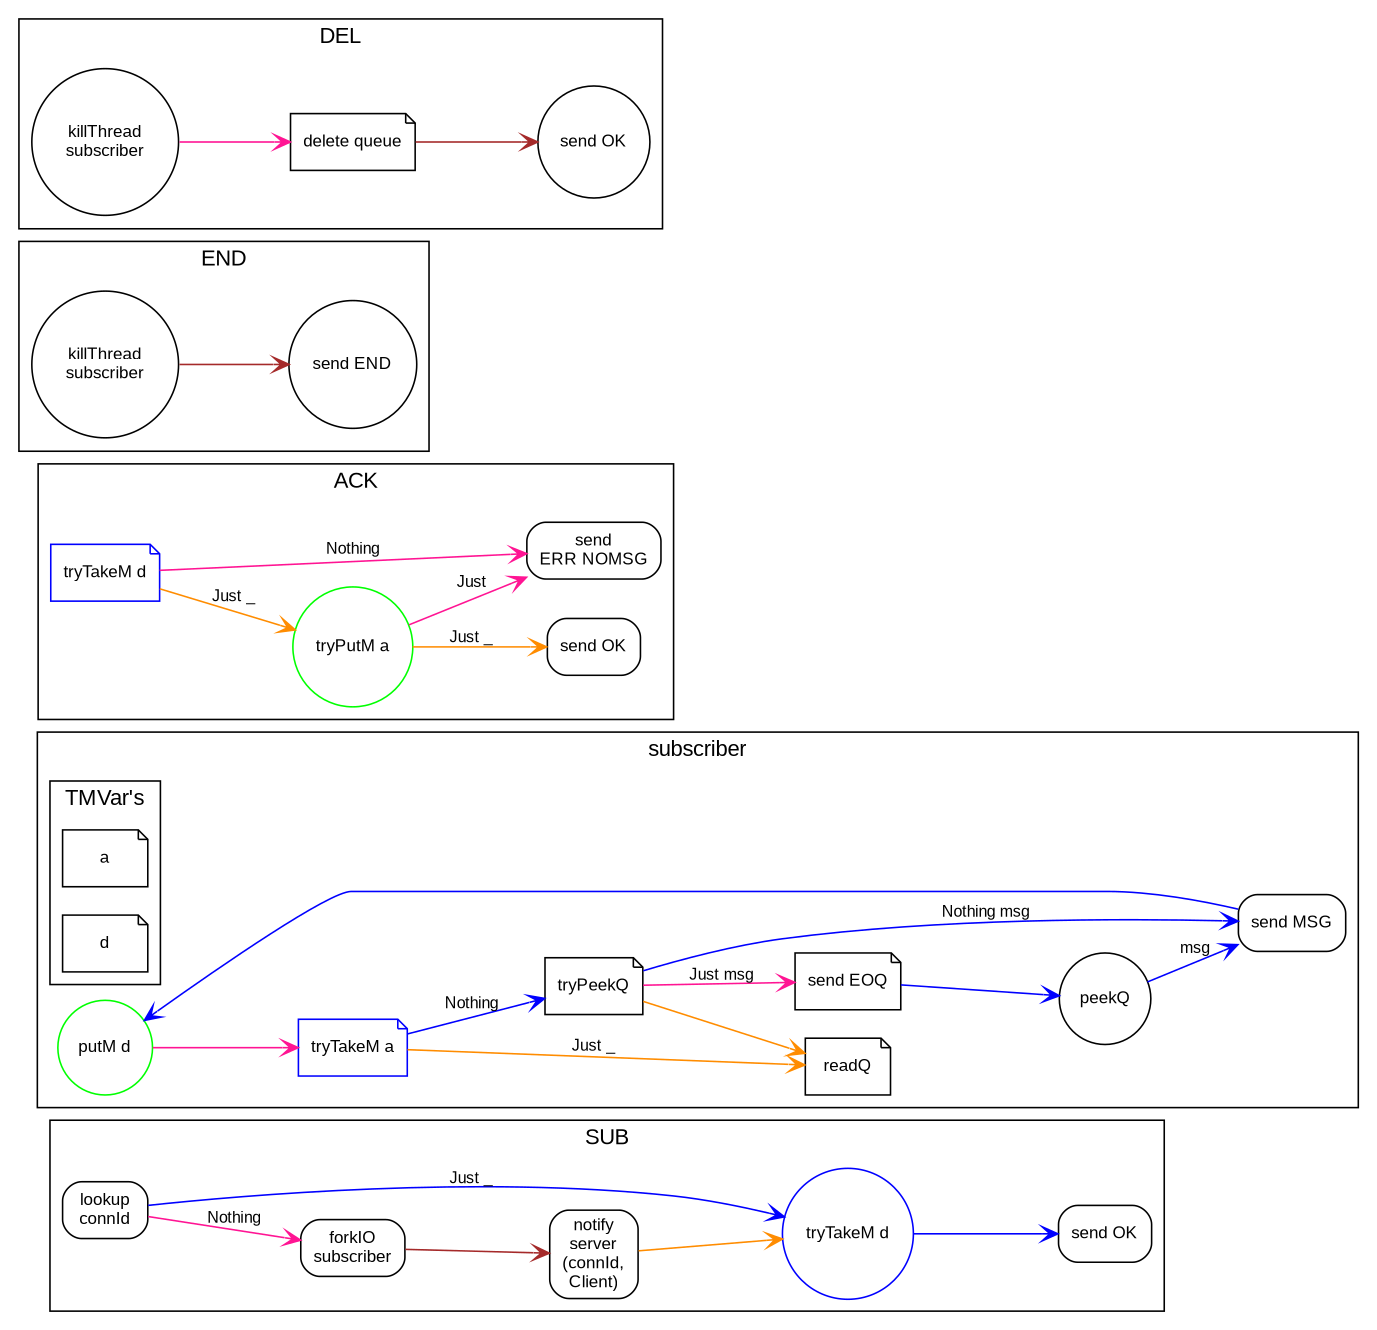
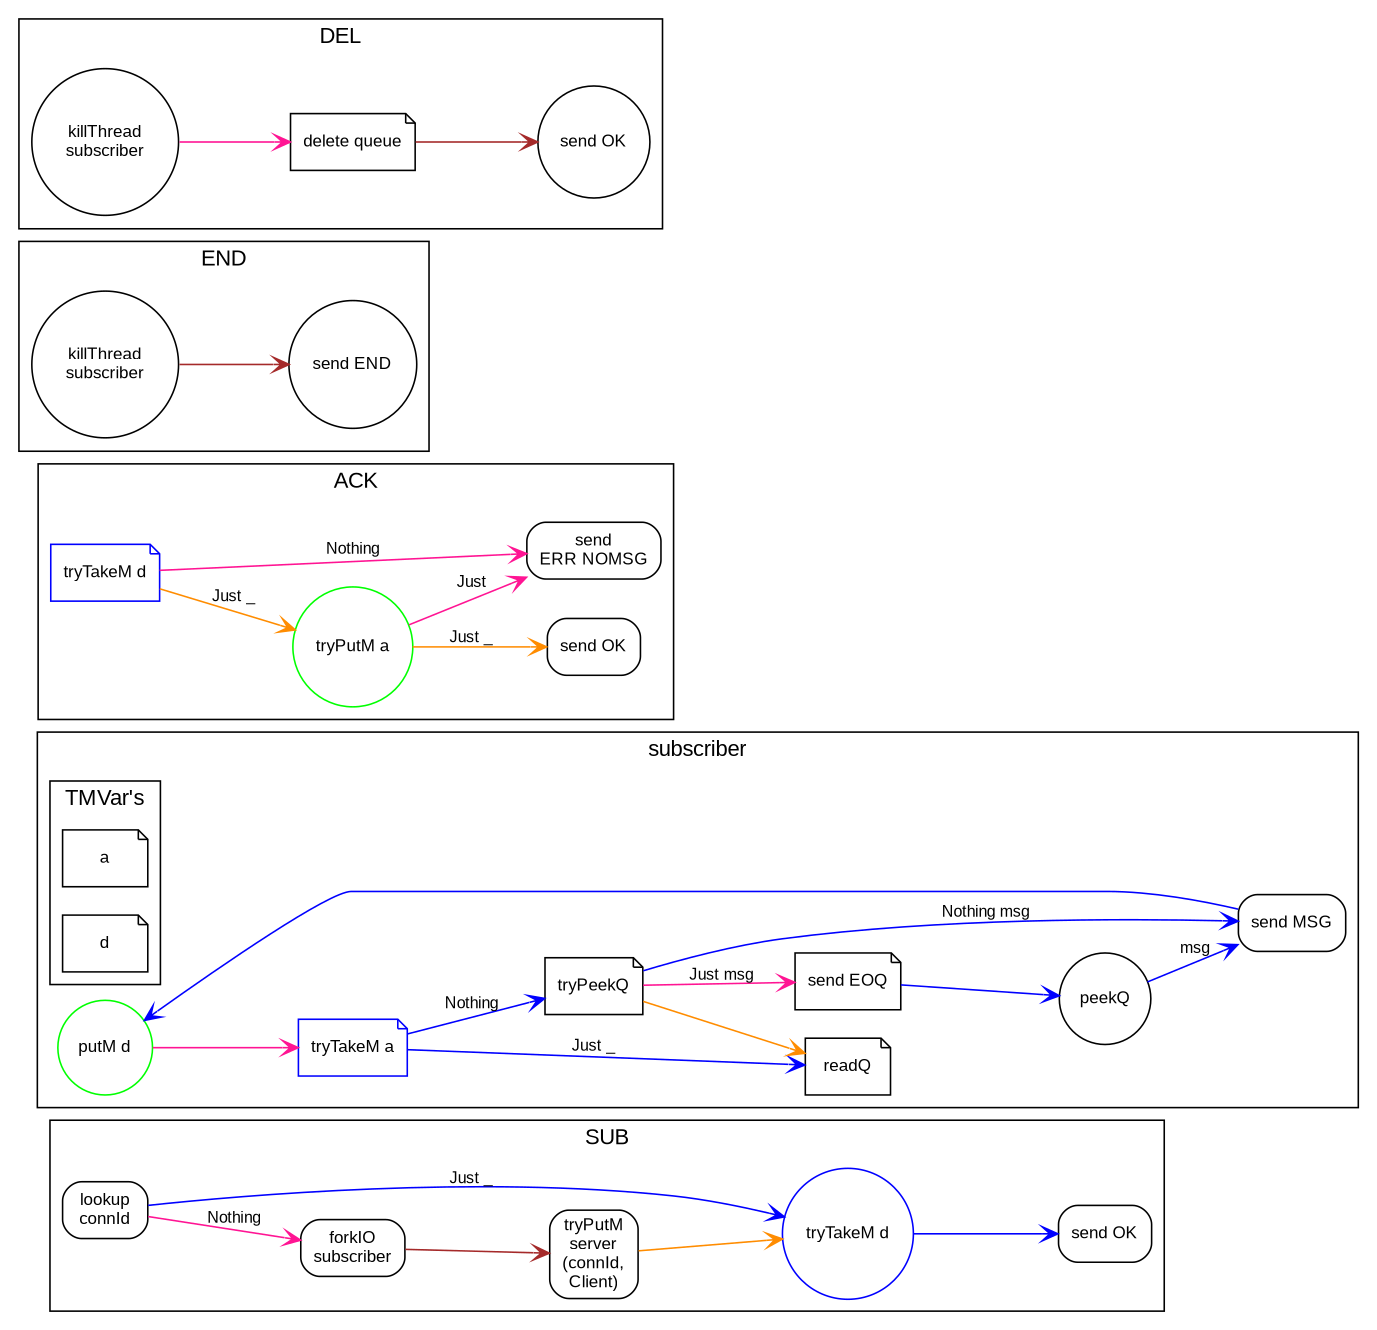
(598, 1057) -> (598, 1057)
(594, 1254) -> (594, 1254)
